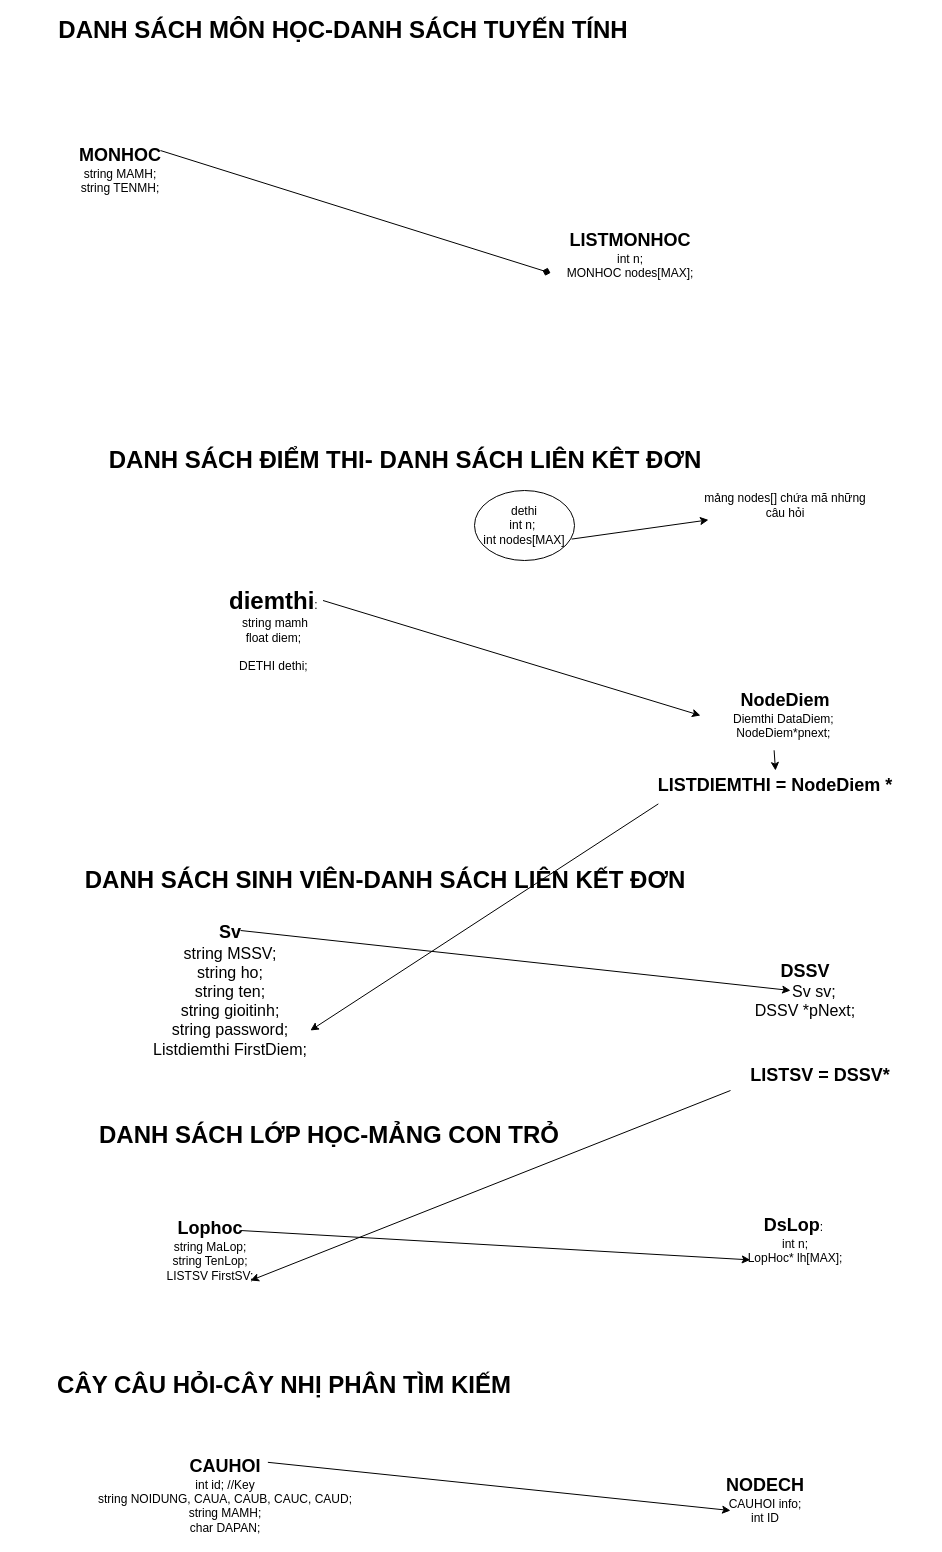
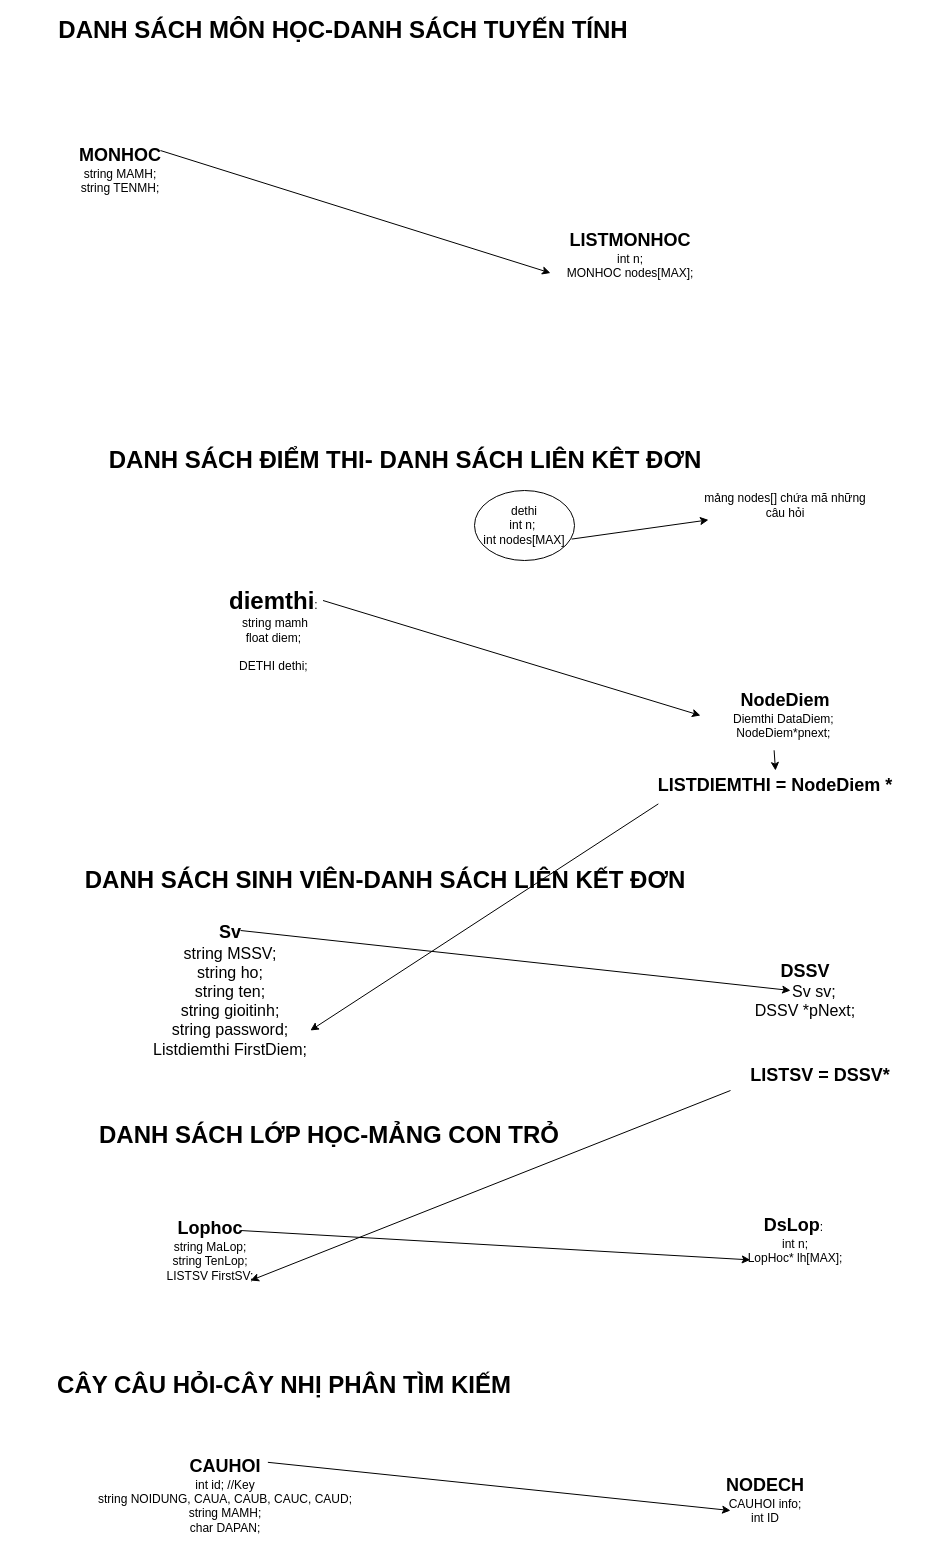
(541, 270) -> (542, 270)
